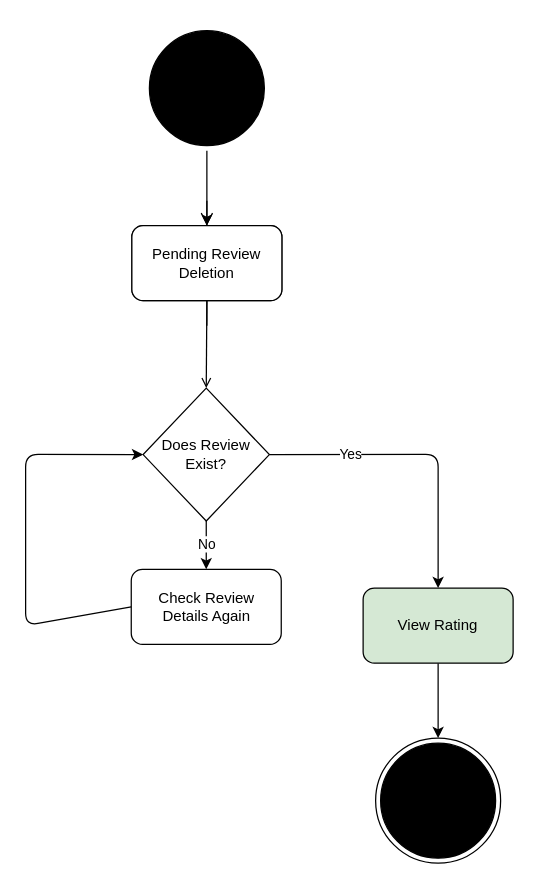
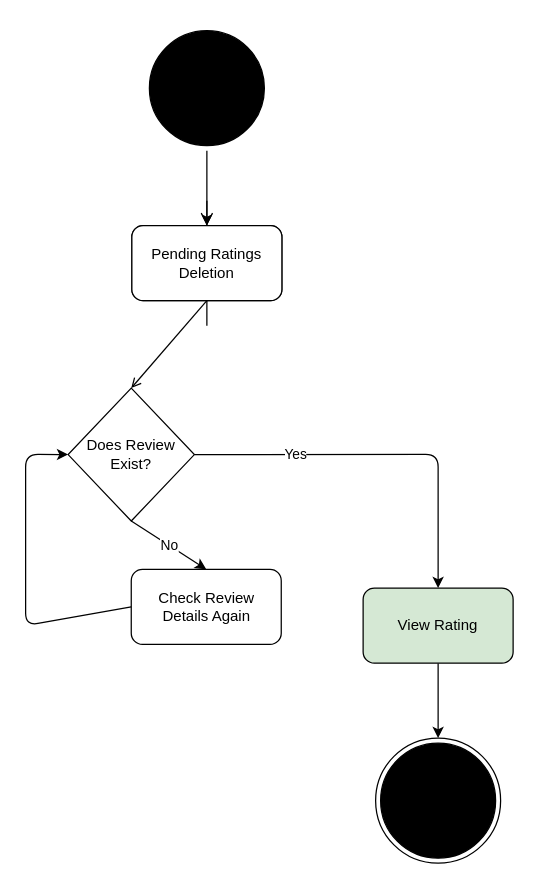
(207, 263) -> (207, 263)
(206, 455) -> (131, 455)
